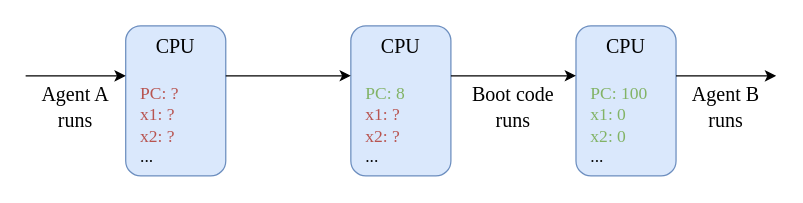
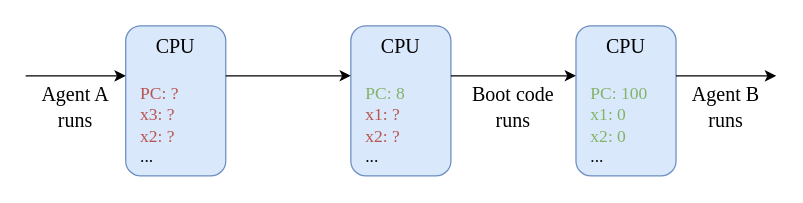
(161, 126) -> (161, 126)
